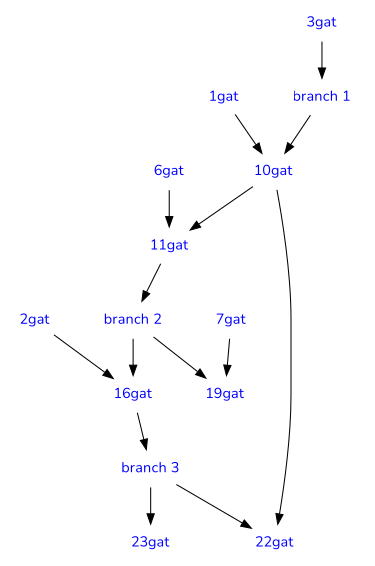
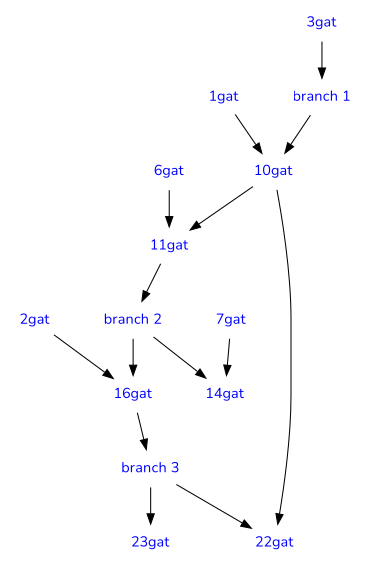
(225, 394) -> (225, 394)
